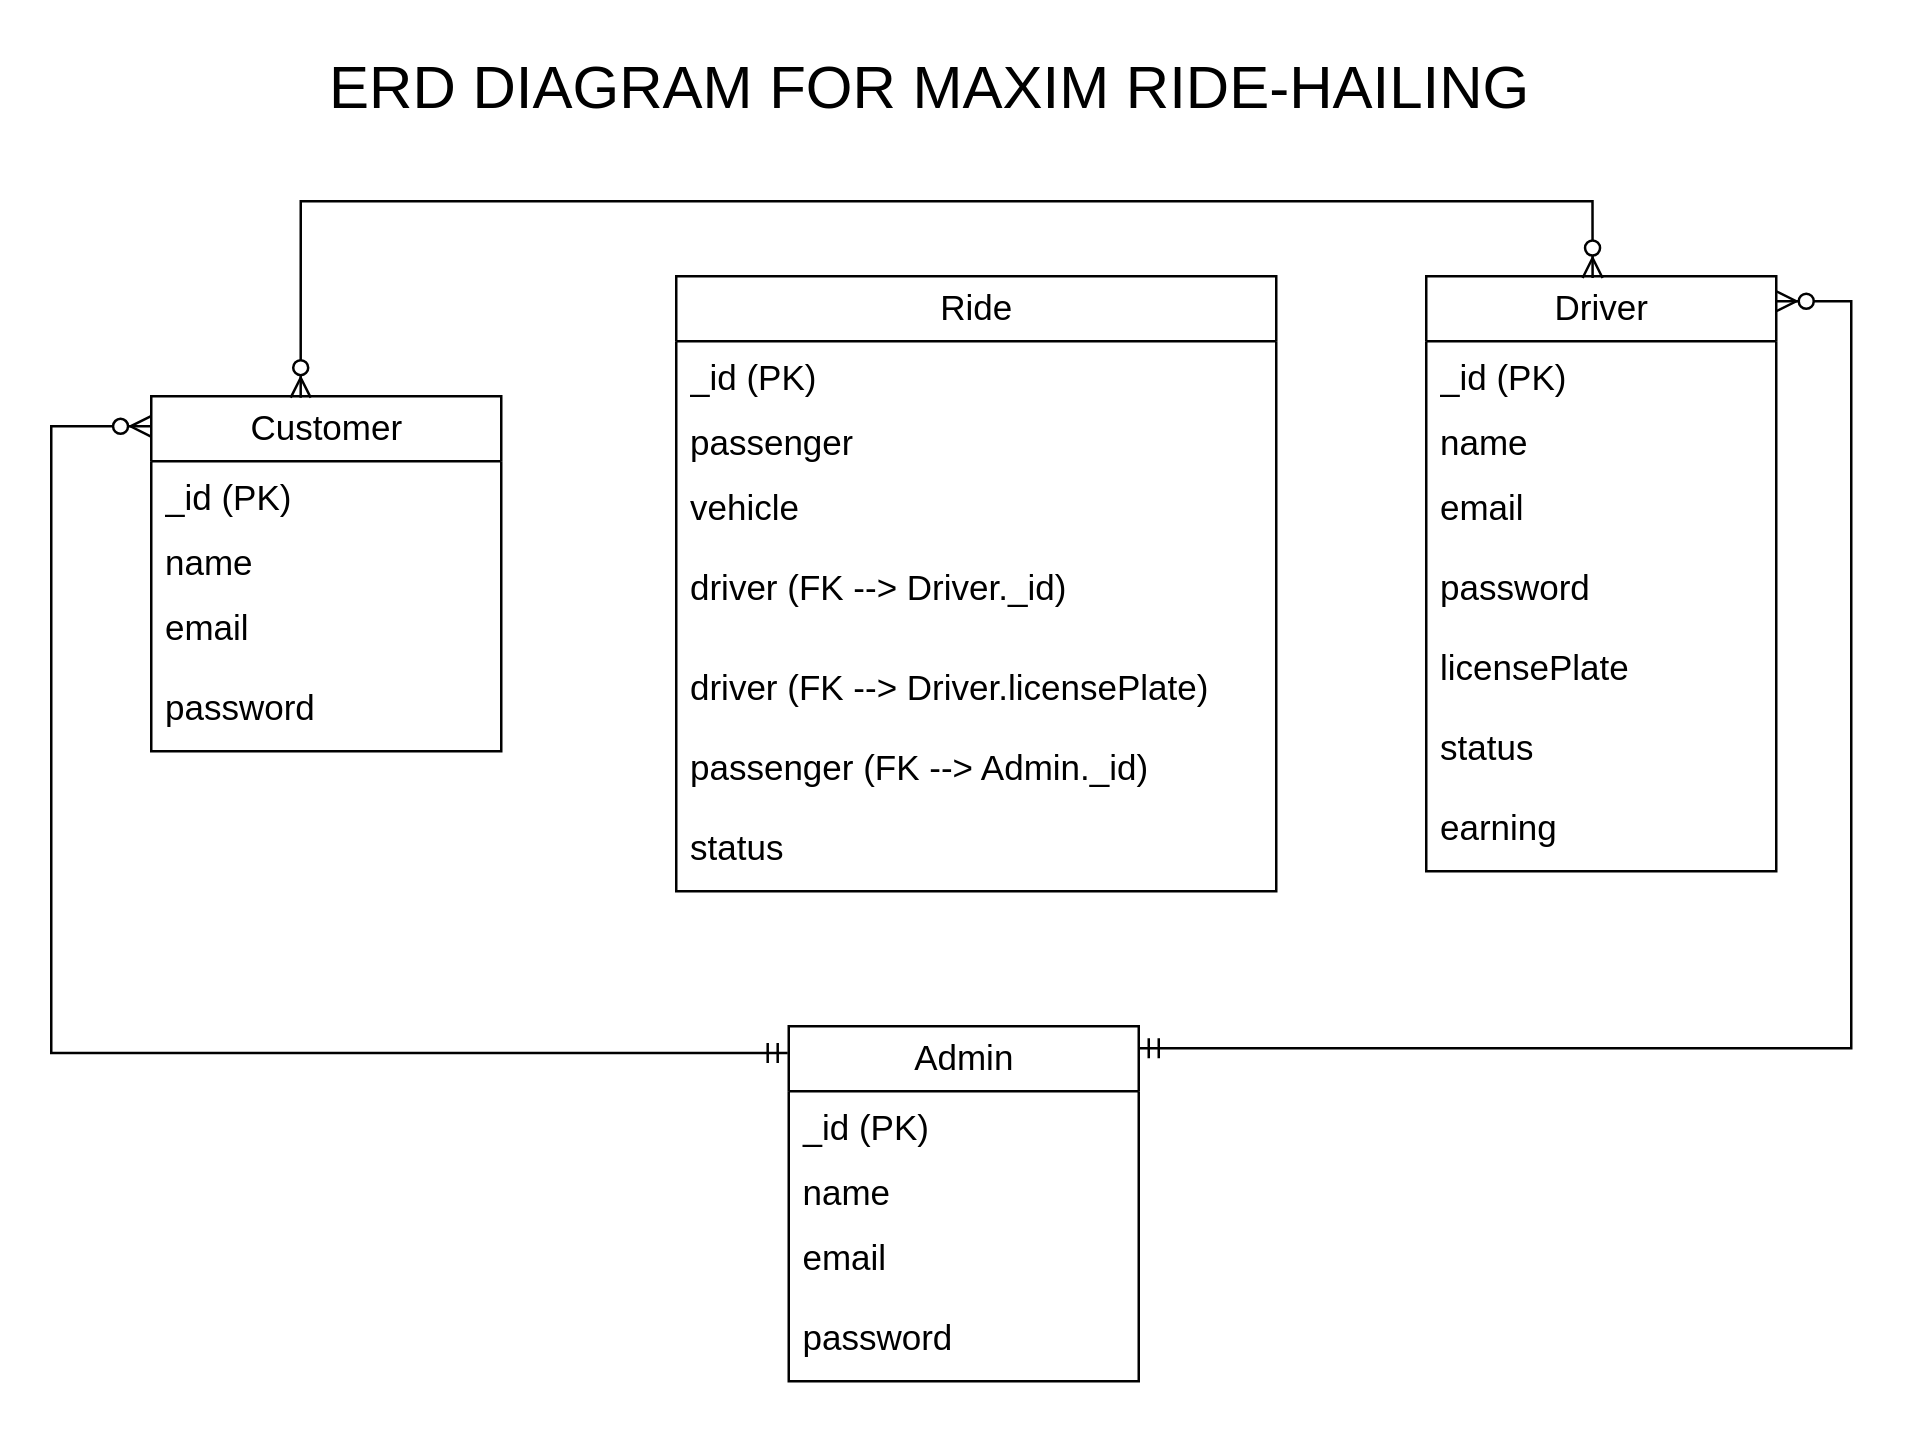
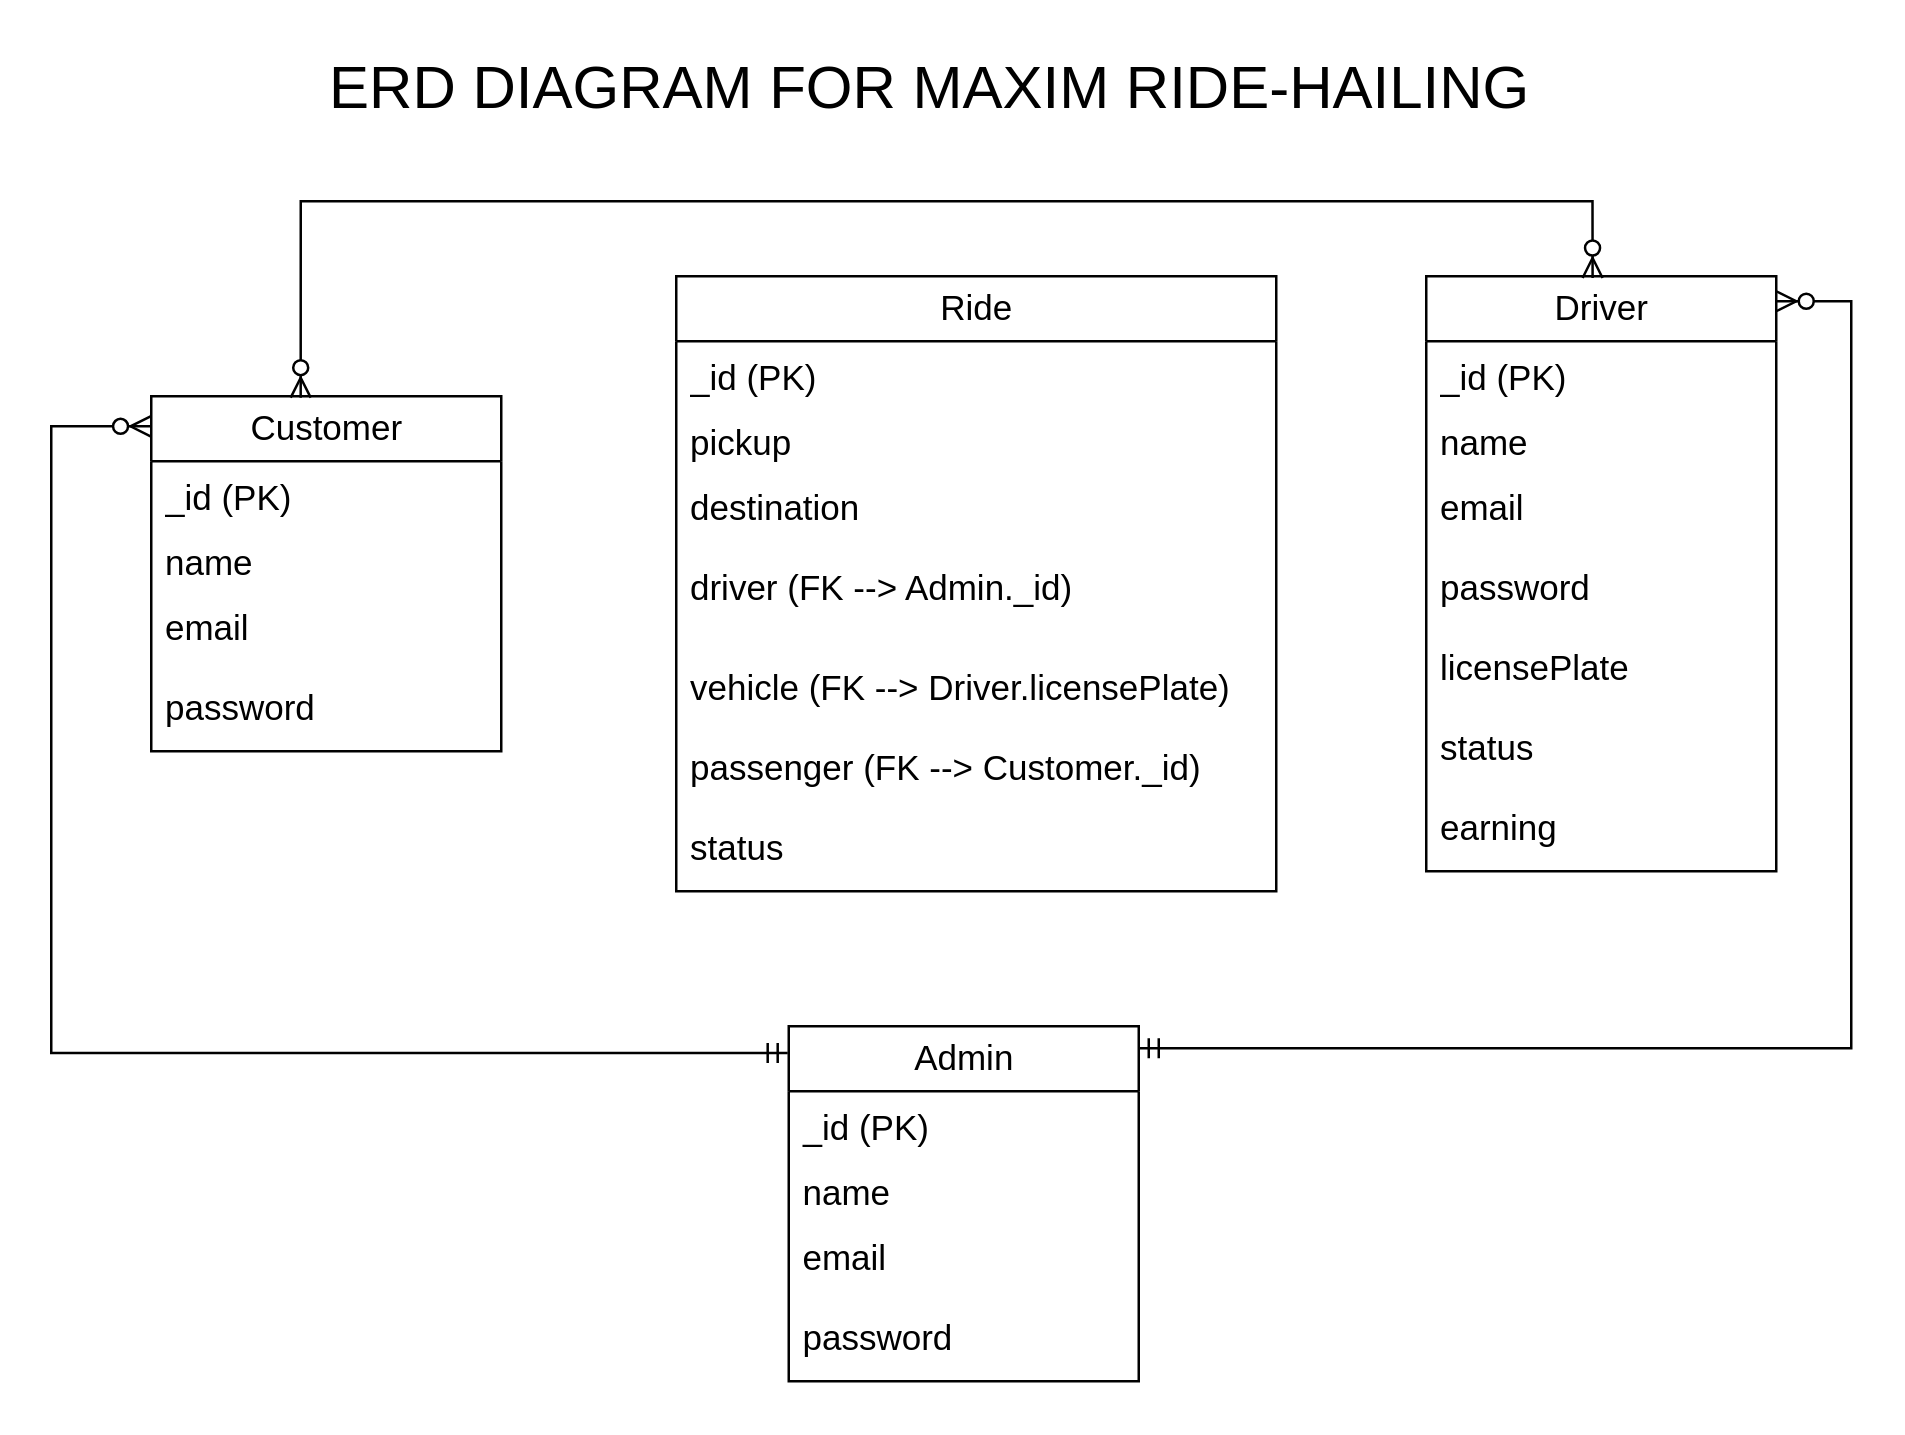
(779, 445) -> (746, 445)
(751, 510) -> (790, 510)
(914, 590) -> (904, 590)
(979, 711) -> (979, 711)
(938, 770) -> (972, 770)
